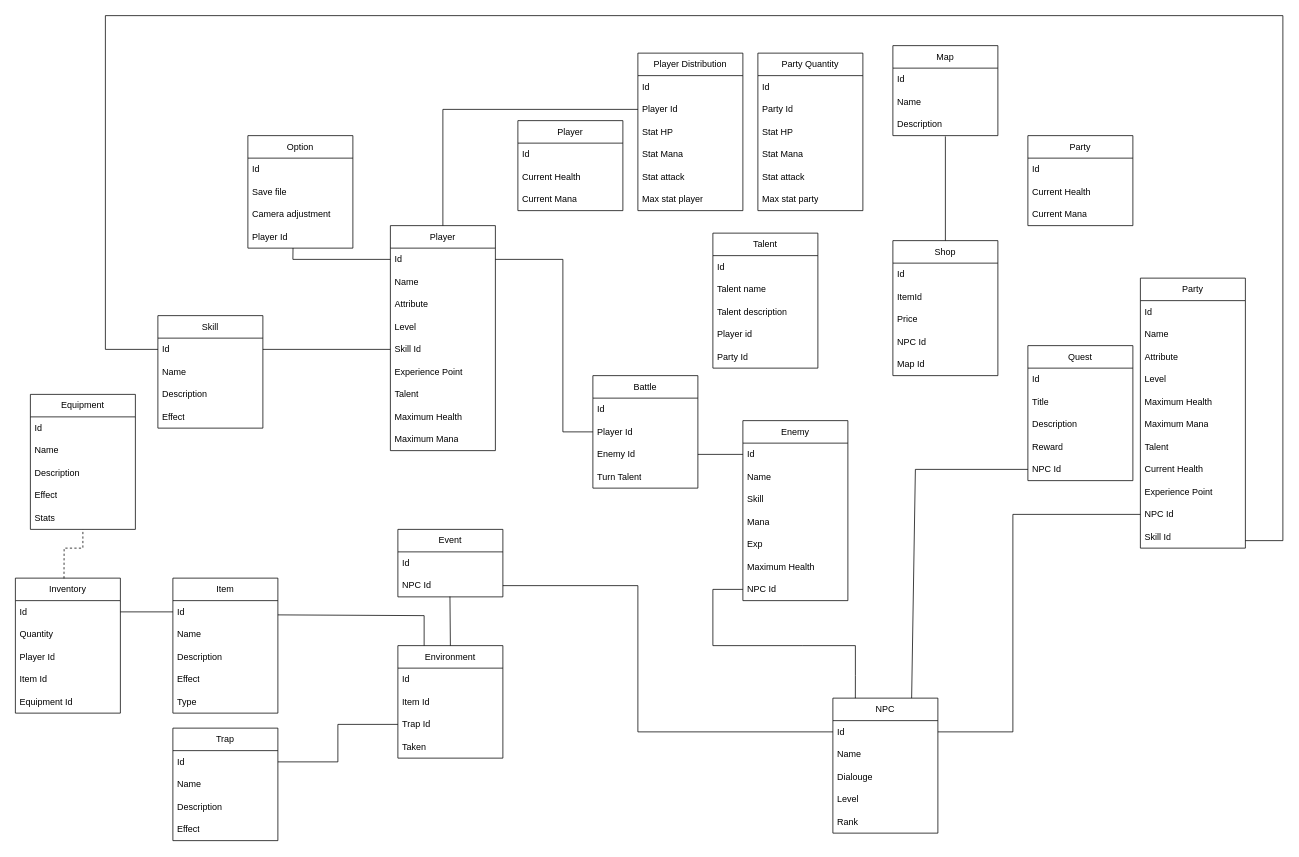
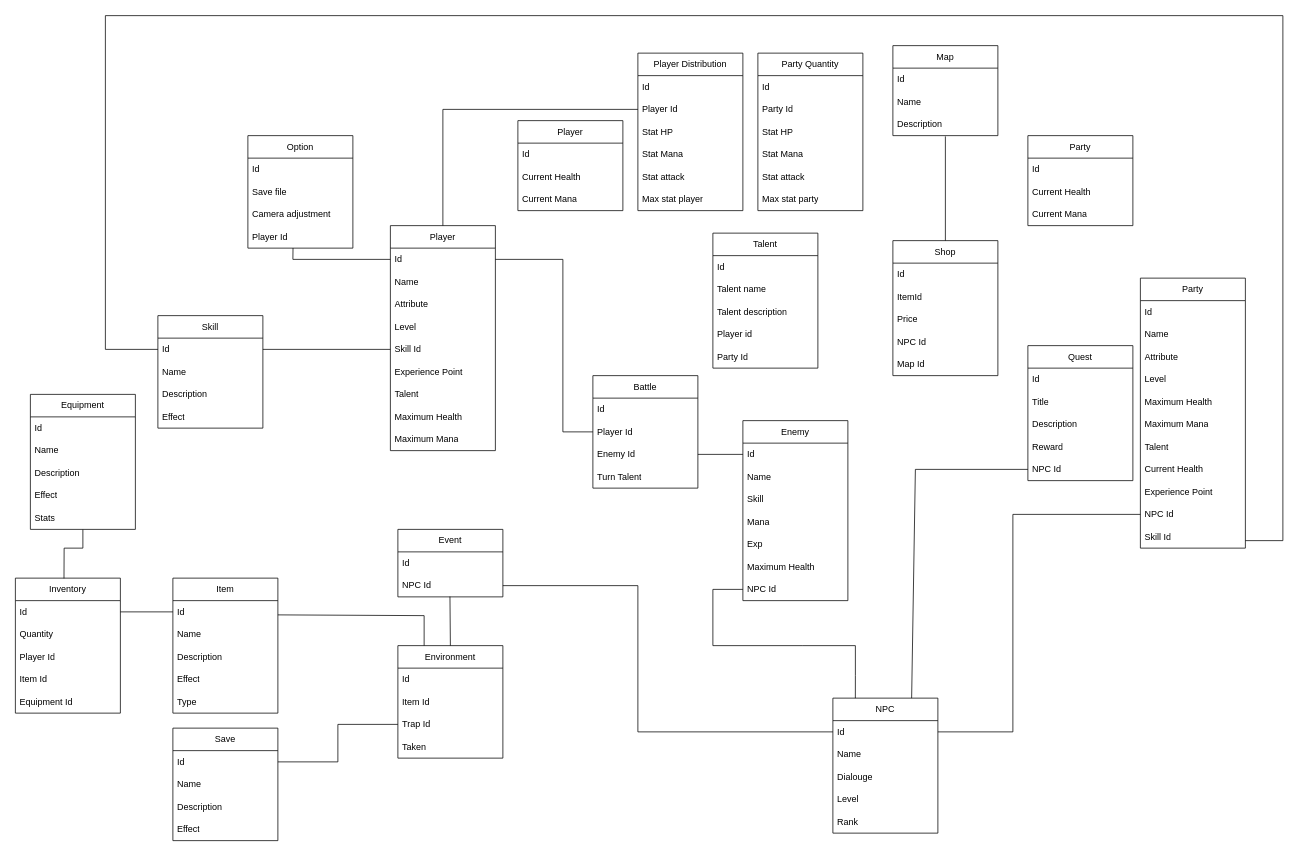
(66, 548) -> (66, 548)
(225, 739) -> (225, 739)
